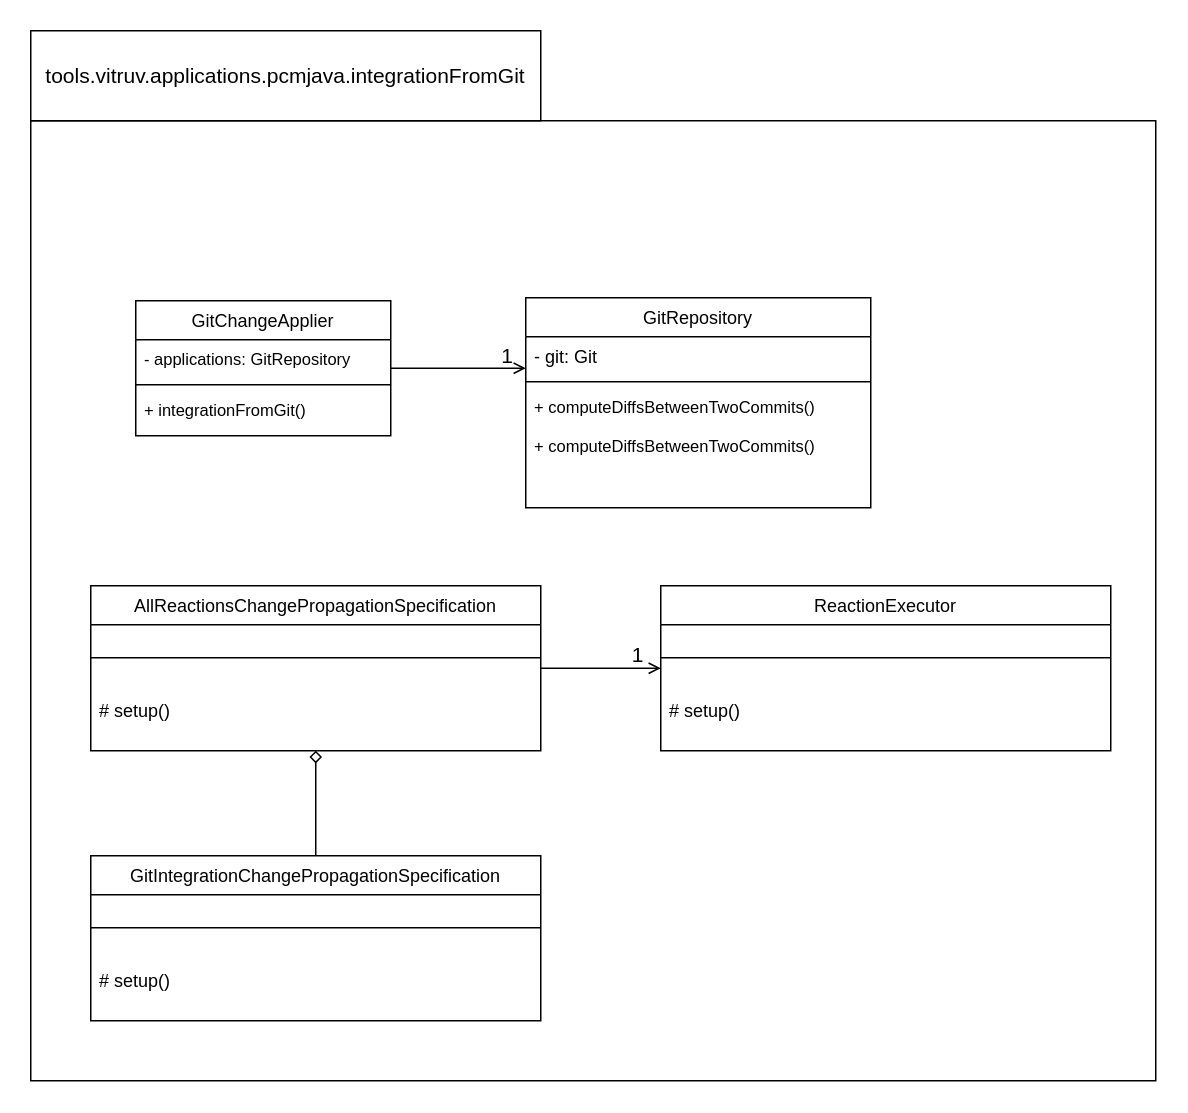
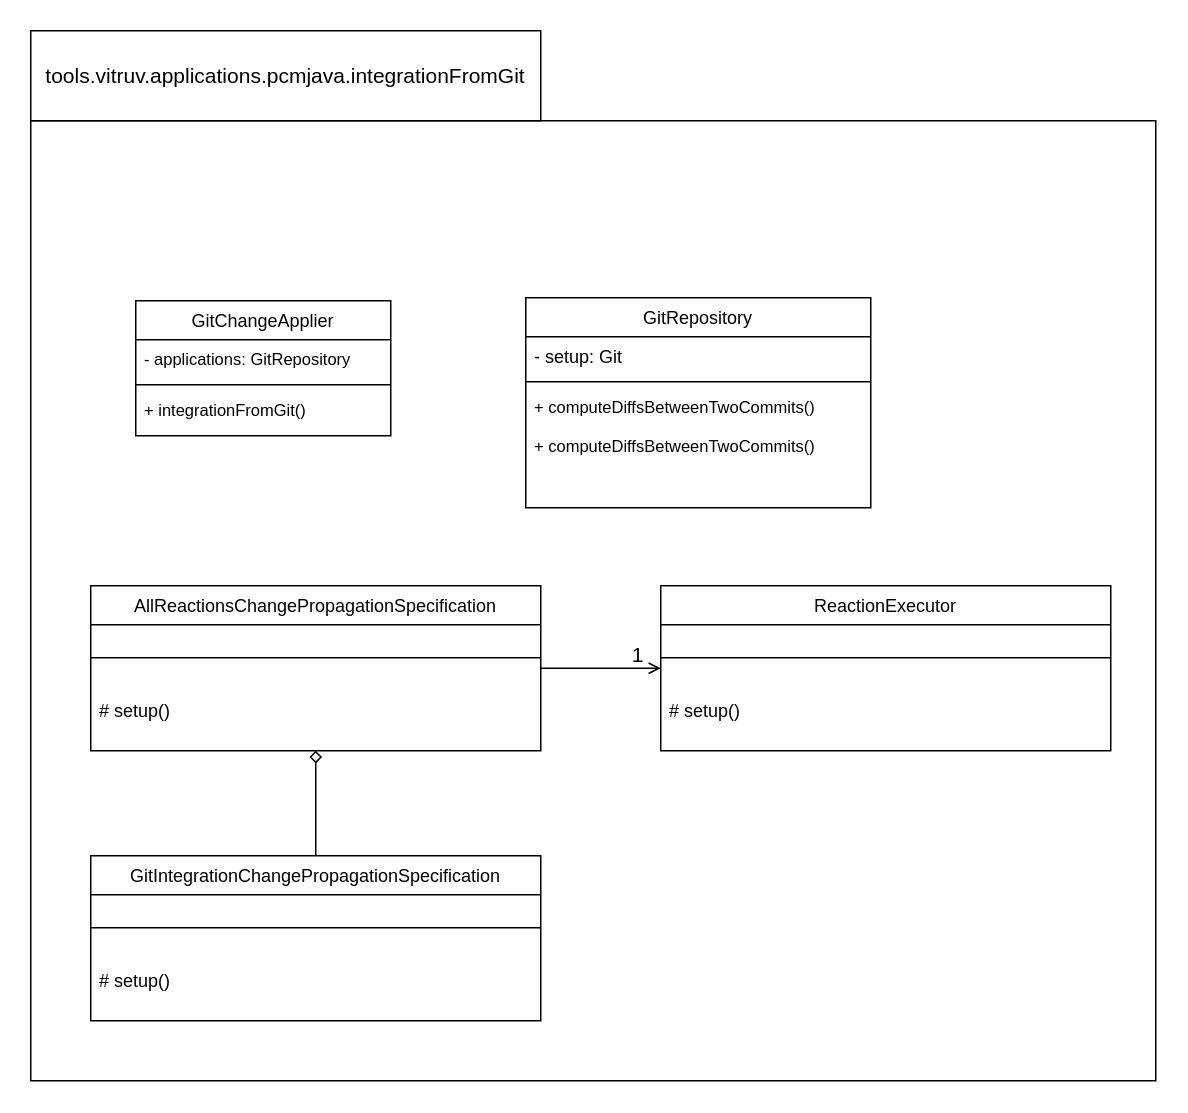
(573, 357) -> (585, 357)
(457, 368) -> none
